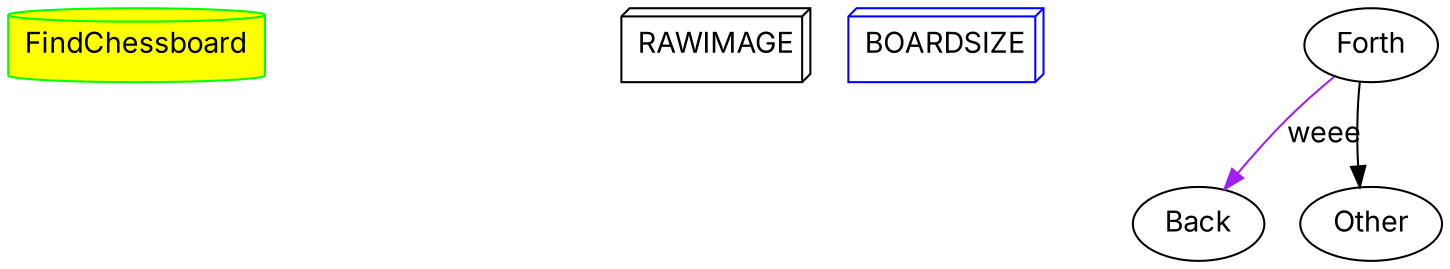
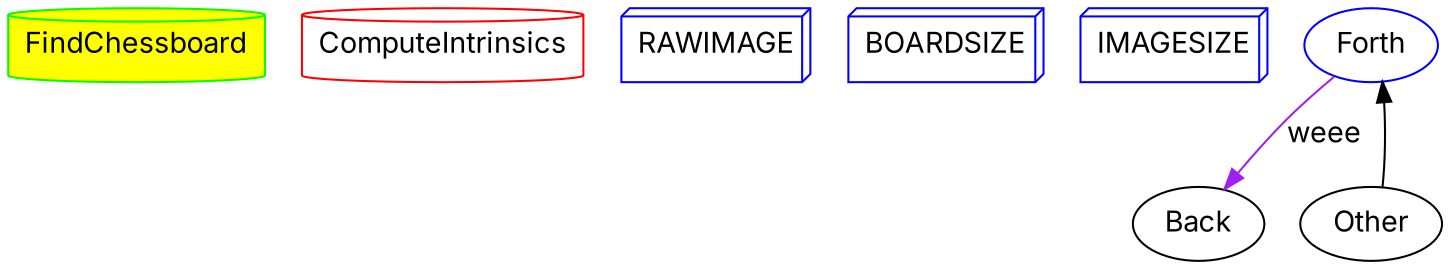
none -> (443, 45)
(716, 45) -> (716, 45)
none -> (1174, 45)
(1371, 45) -> (1371, 45)
(1357, 124) -> (1385, 145)
